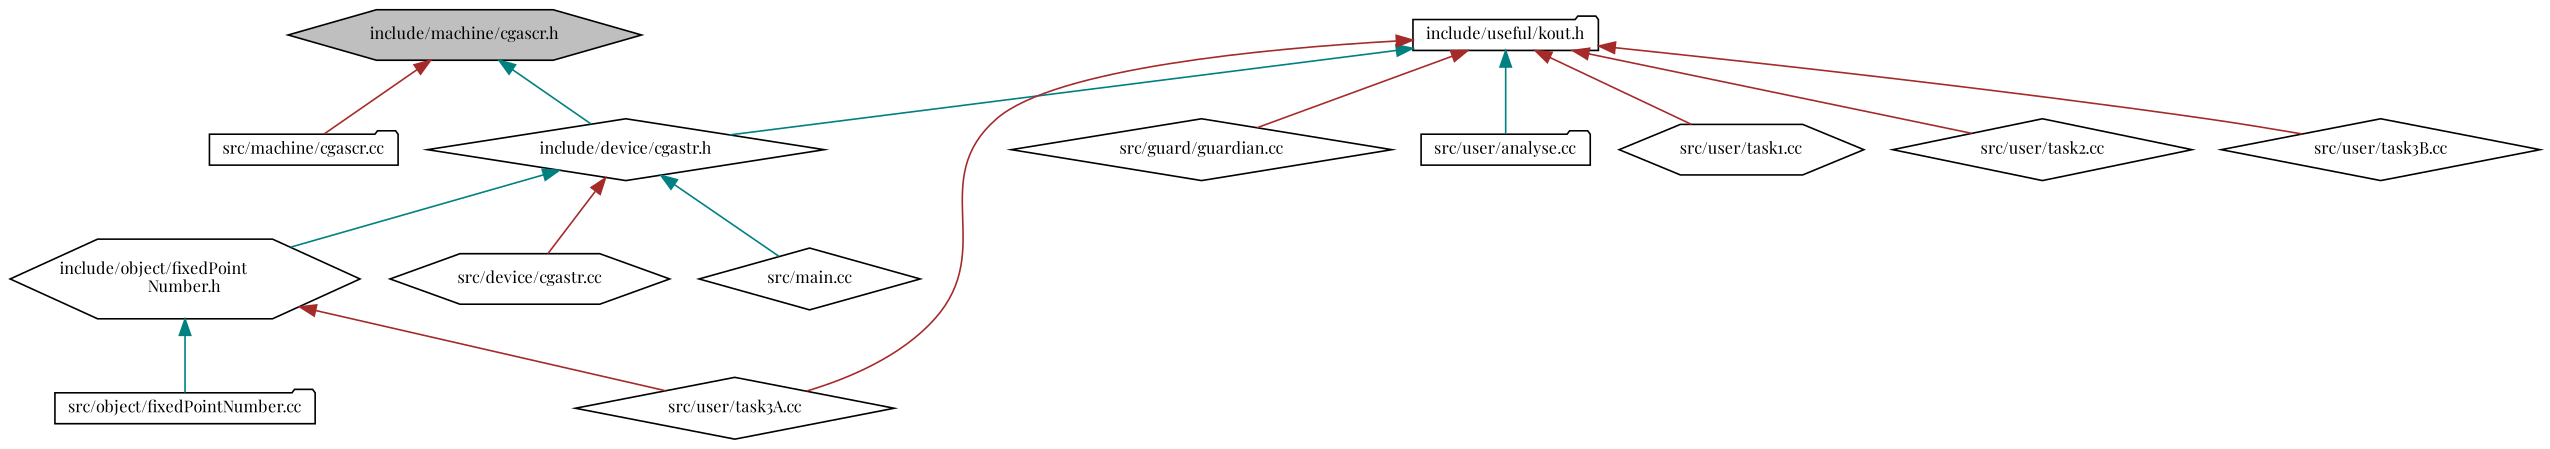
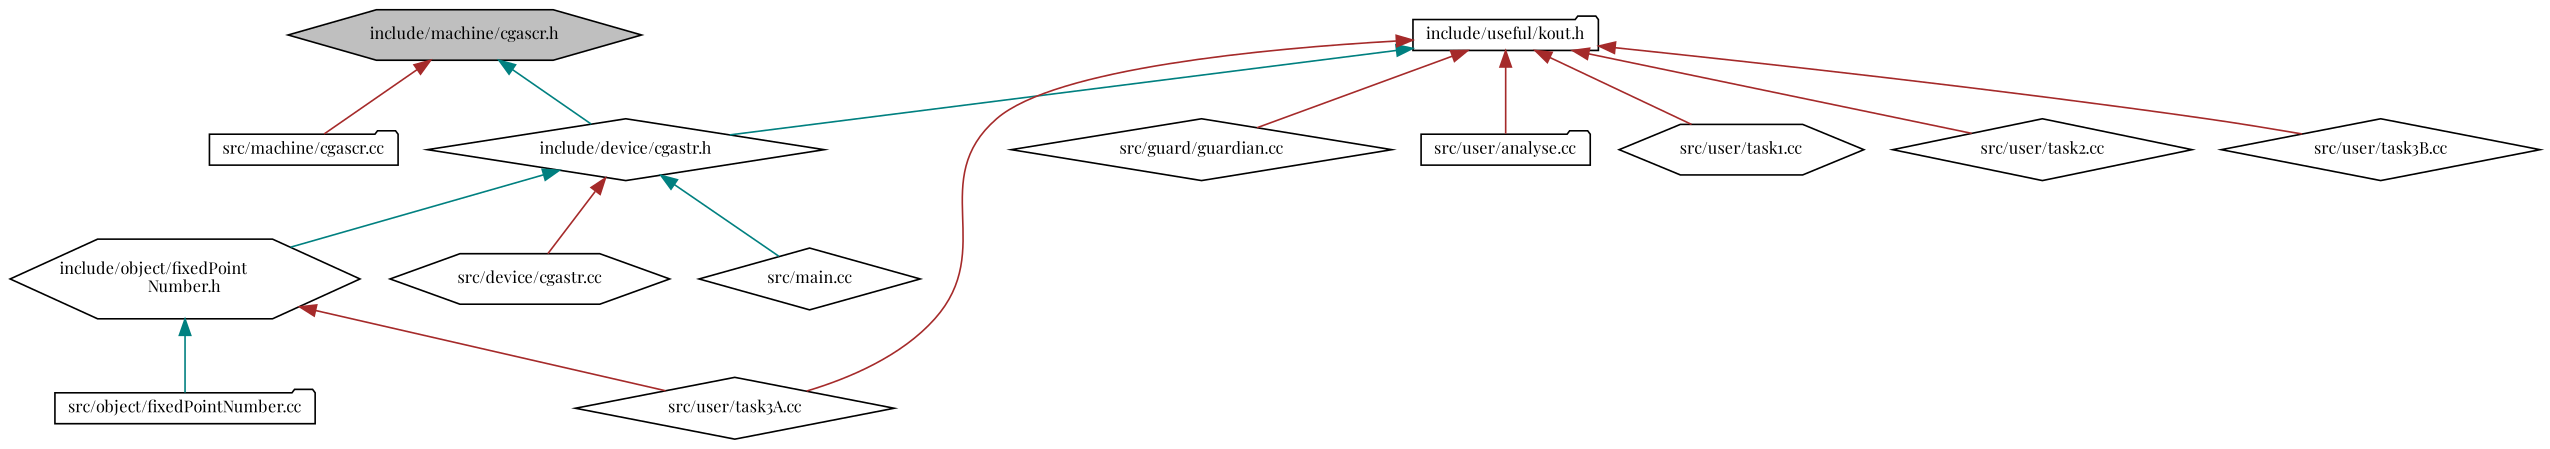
(1506, 100) -> (1506, 100)
